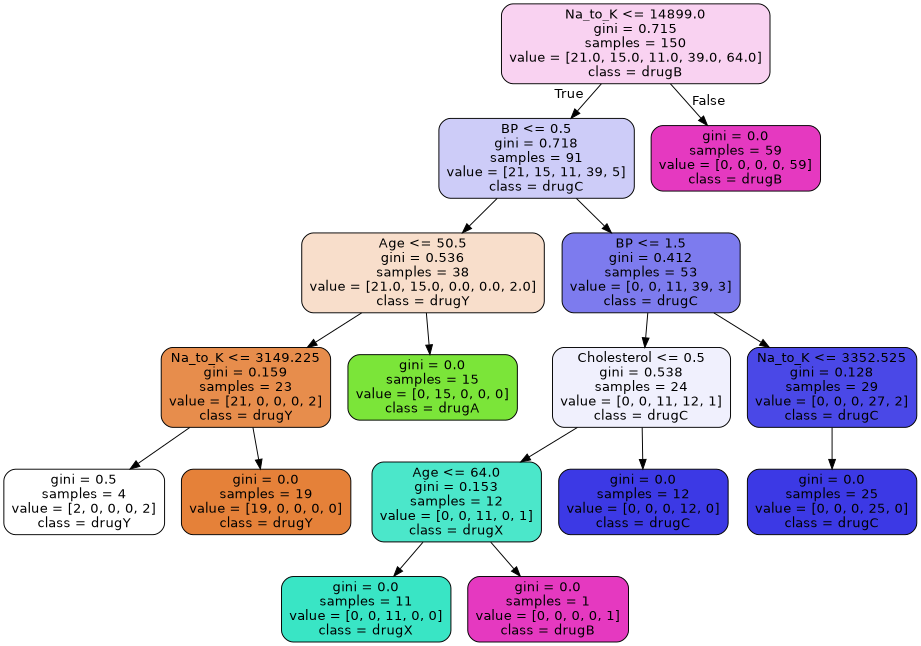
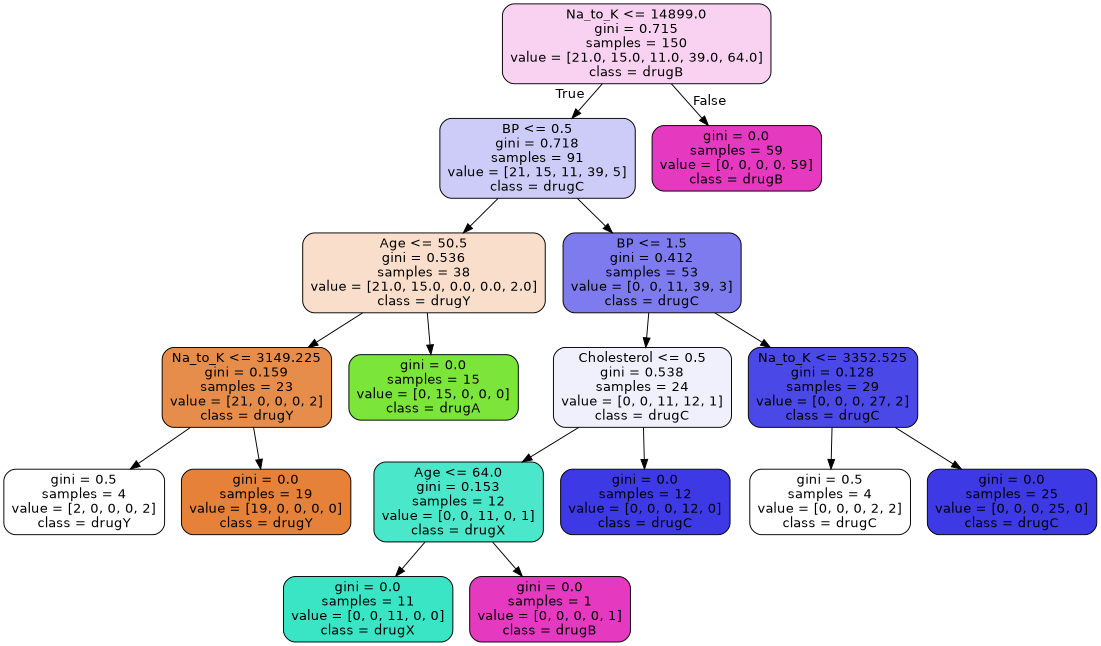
none -> (830, 502)
